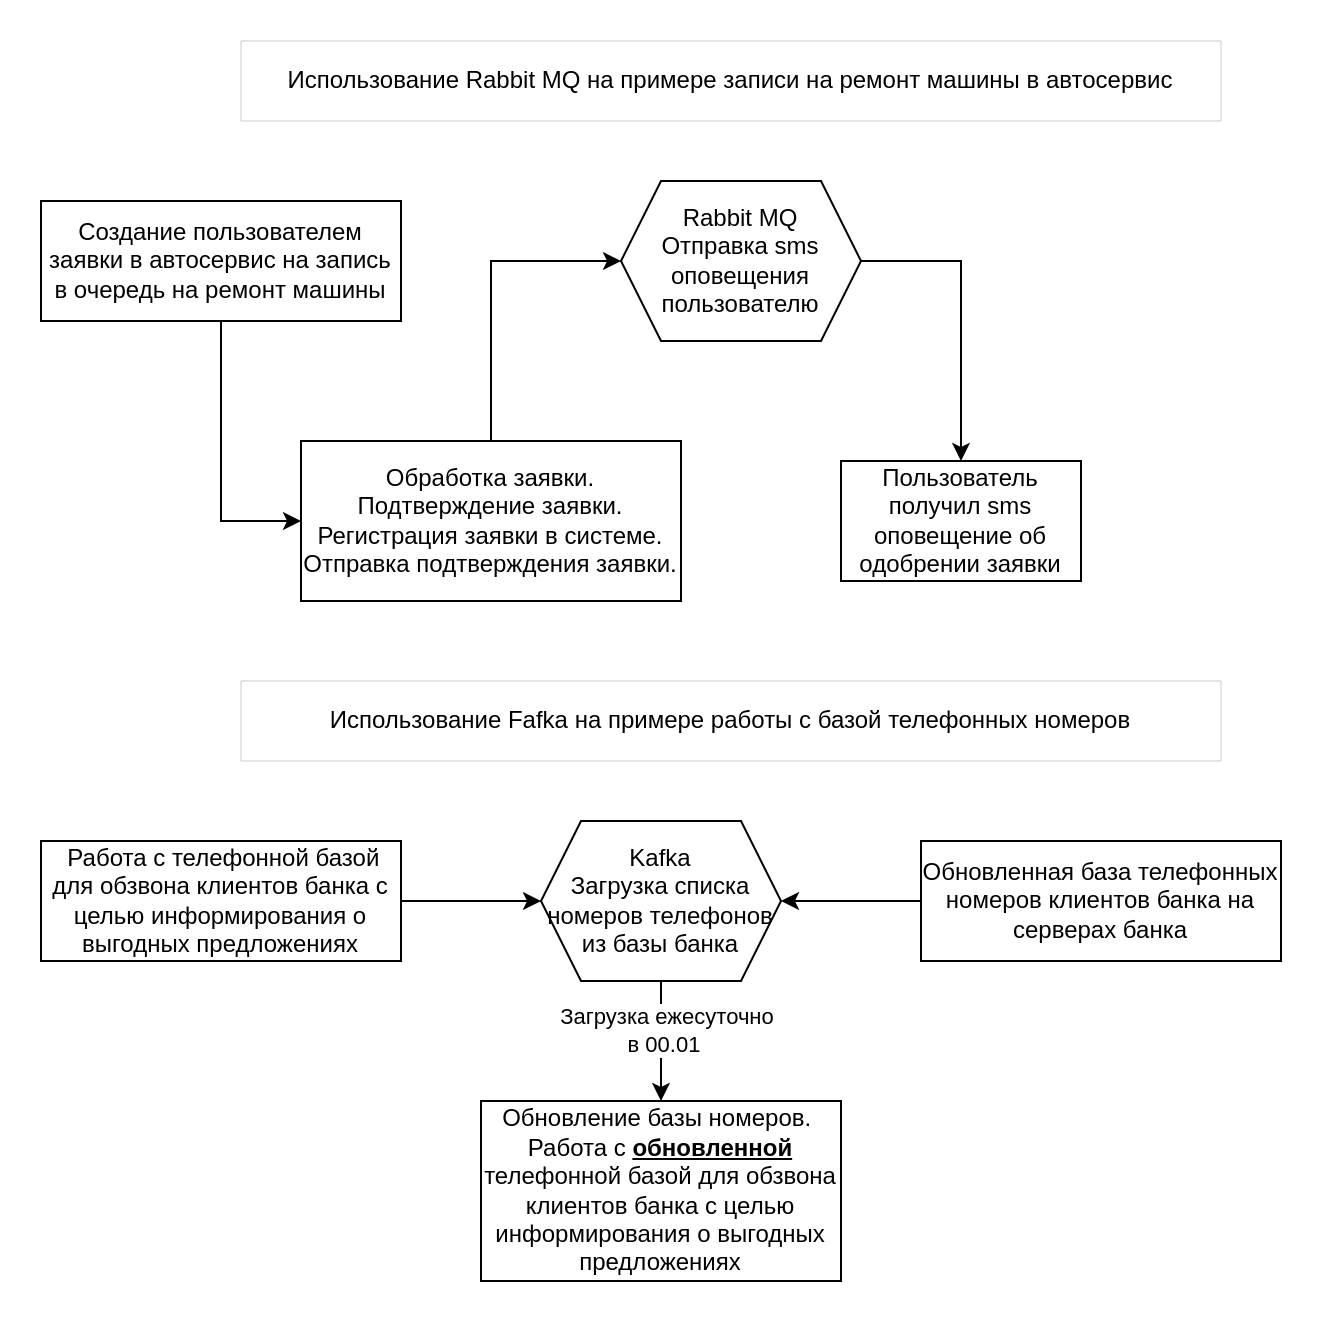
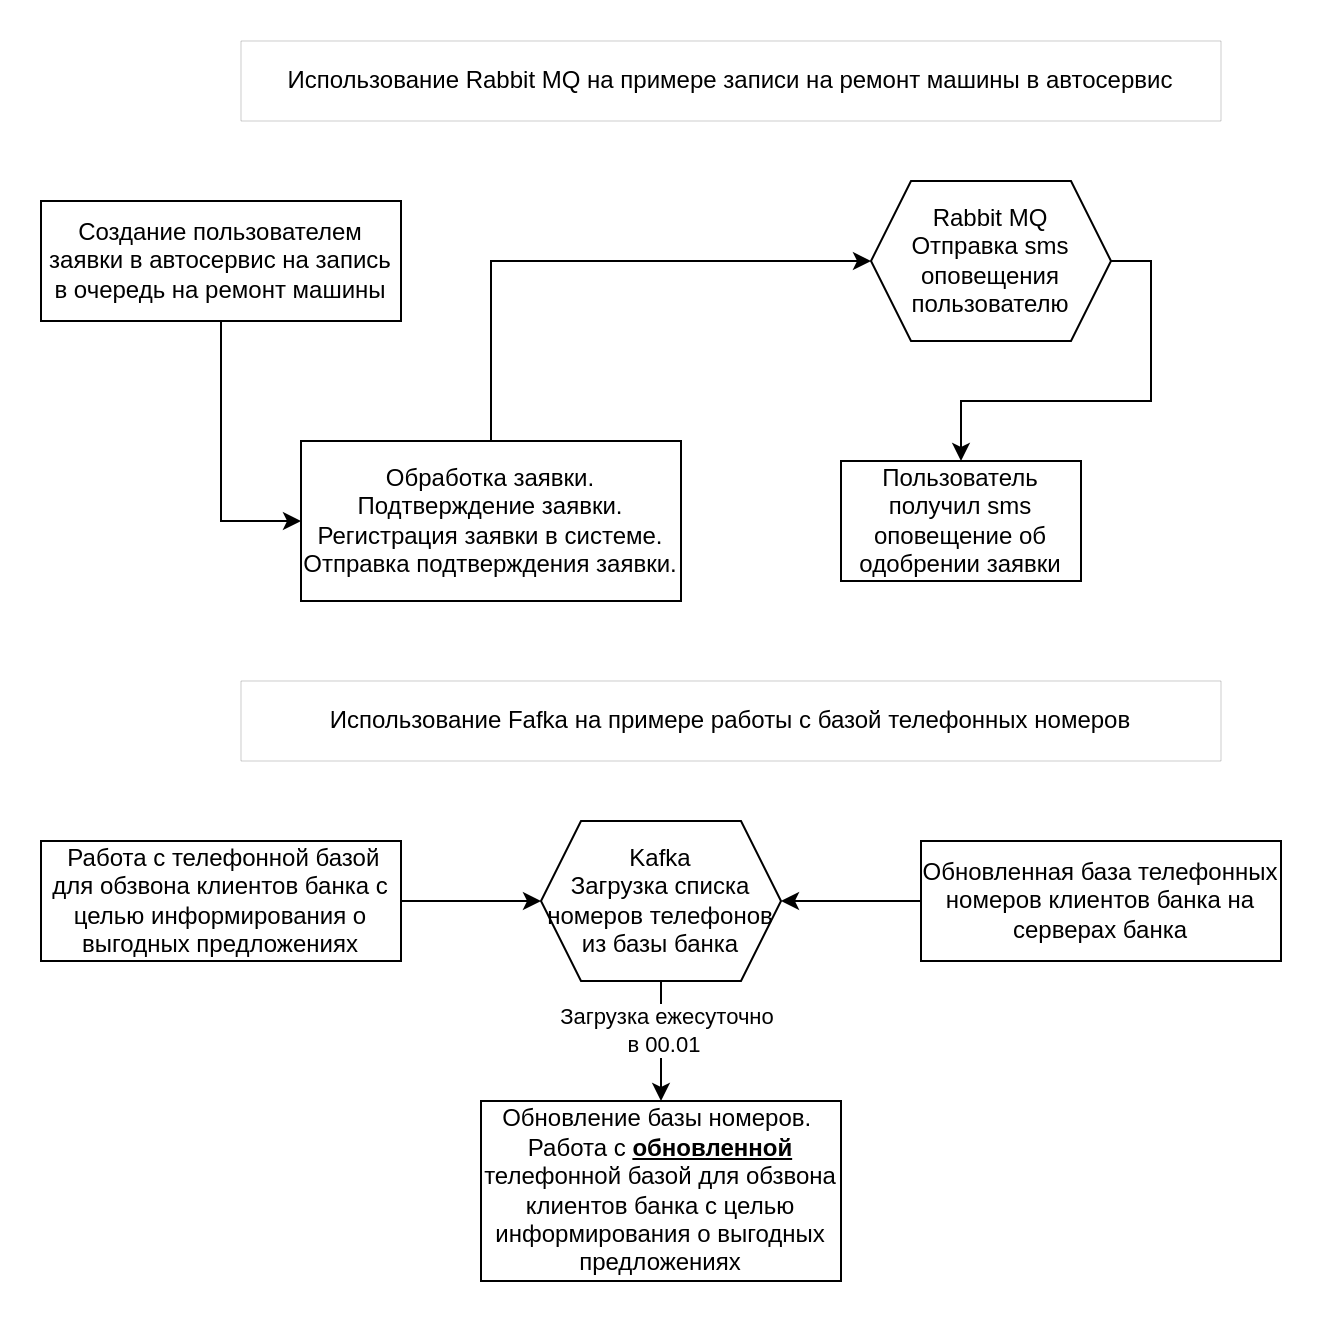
(741, 261) -> (991, 261)
